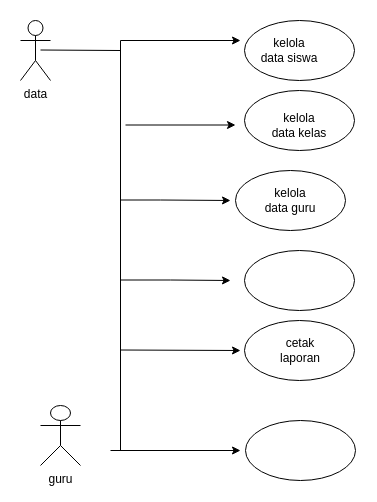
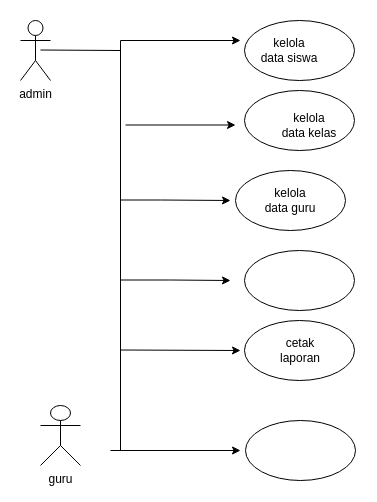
(36, 95) -> (36, 95)
(300, 126) -> (310, 126)
